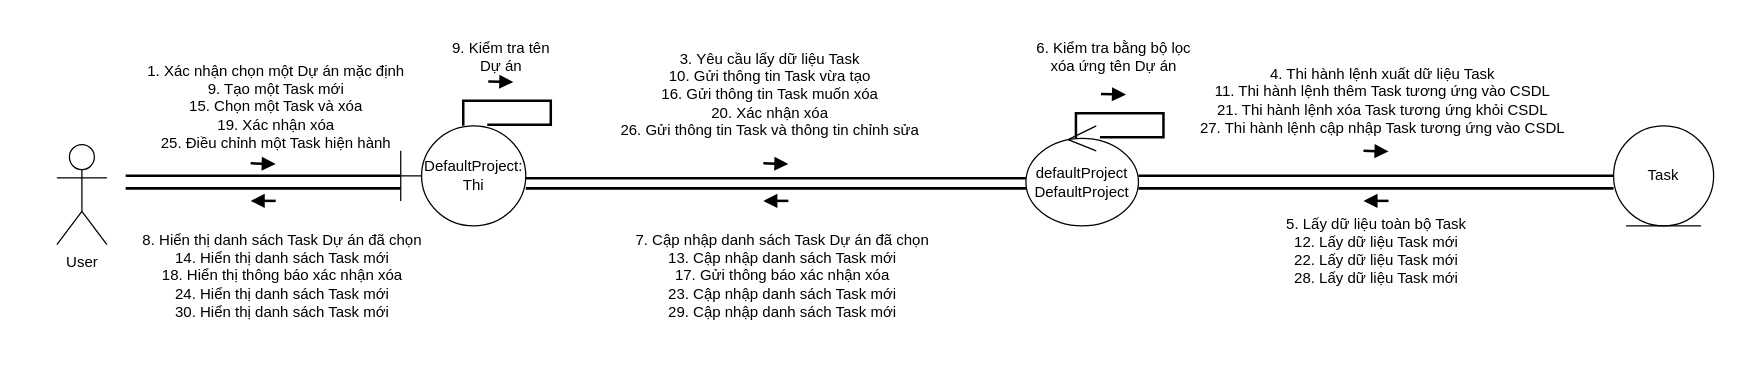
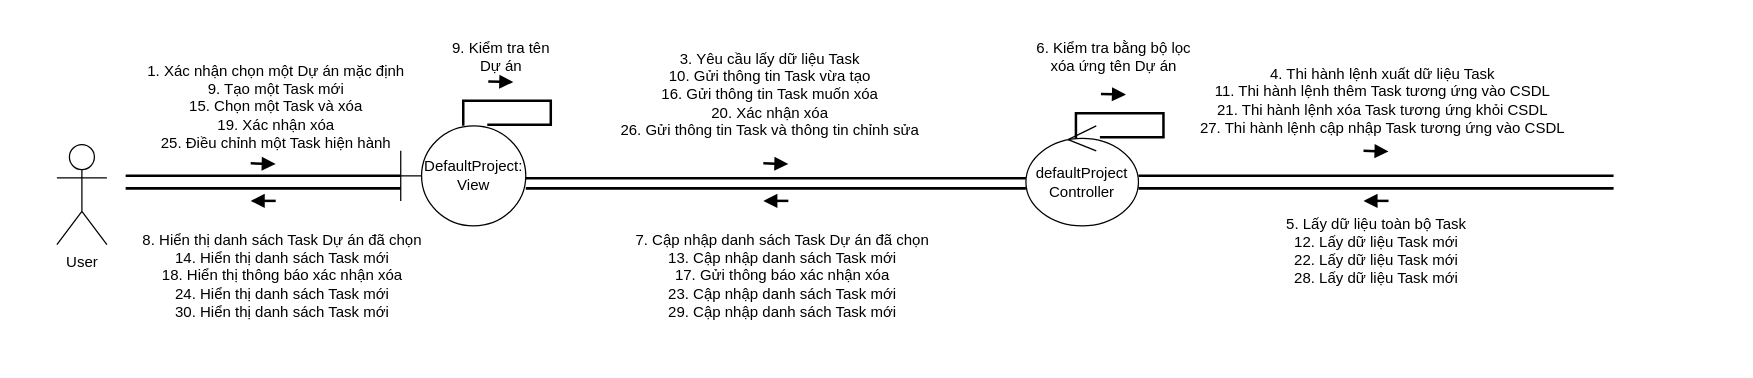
(474, 176) -> (474, 176)
(1663, 176) -> none
(1082, 182) -> (1082, 182)
